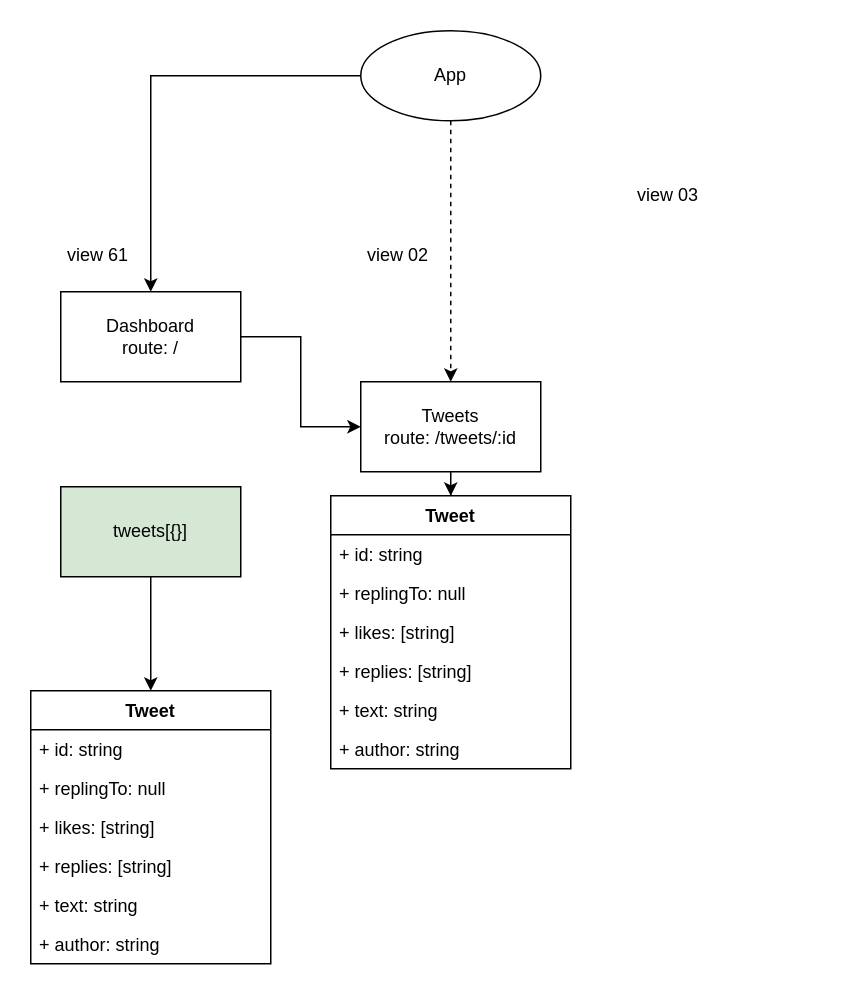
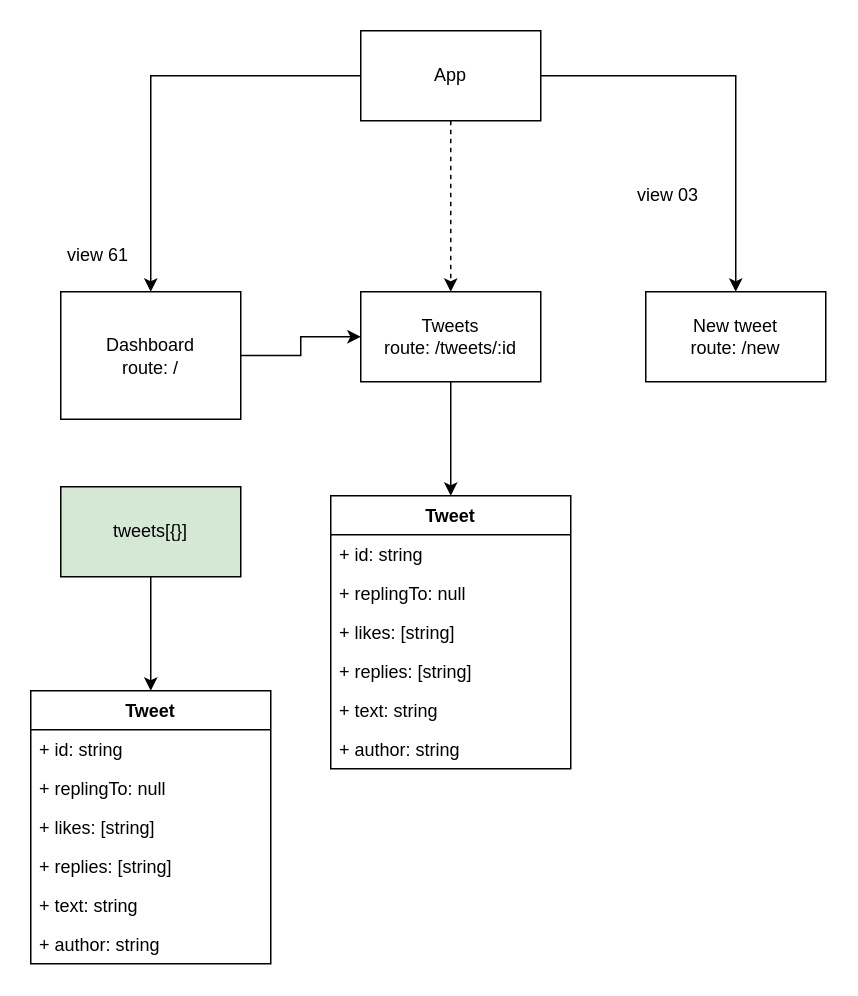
(451, 76) -> (451, 76)
none -> (736, 81)
(398, 256) -> none
(151, 337) -> (151, 356)
none -> (736, 337)
(451, 427) -> (451, 337)
